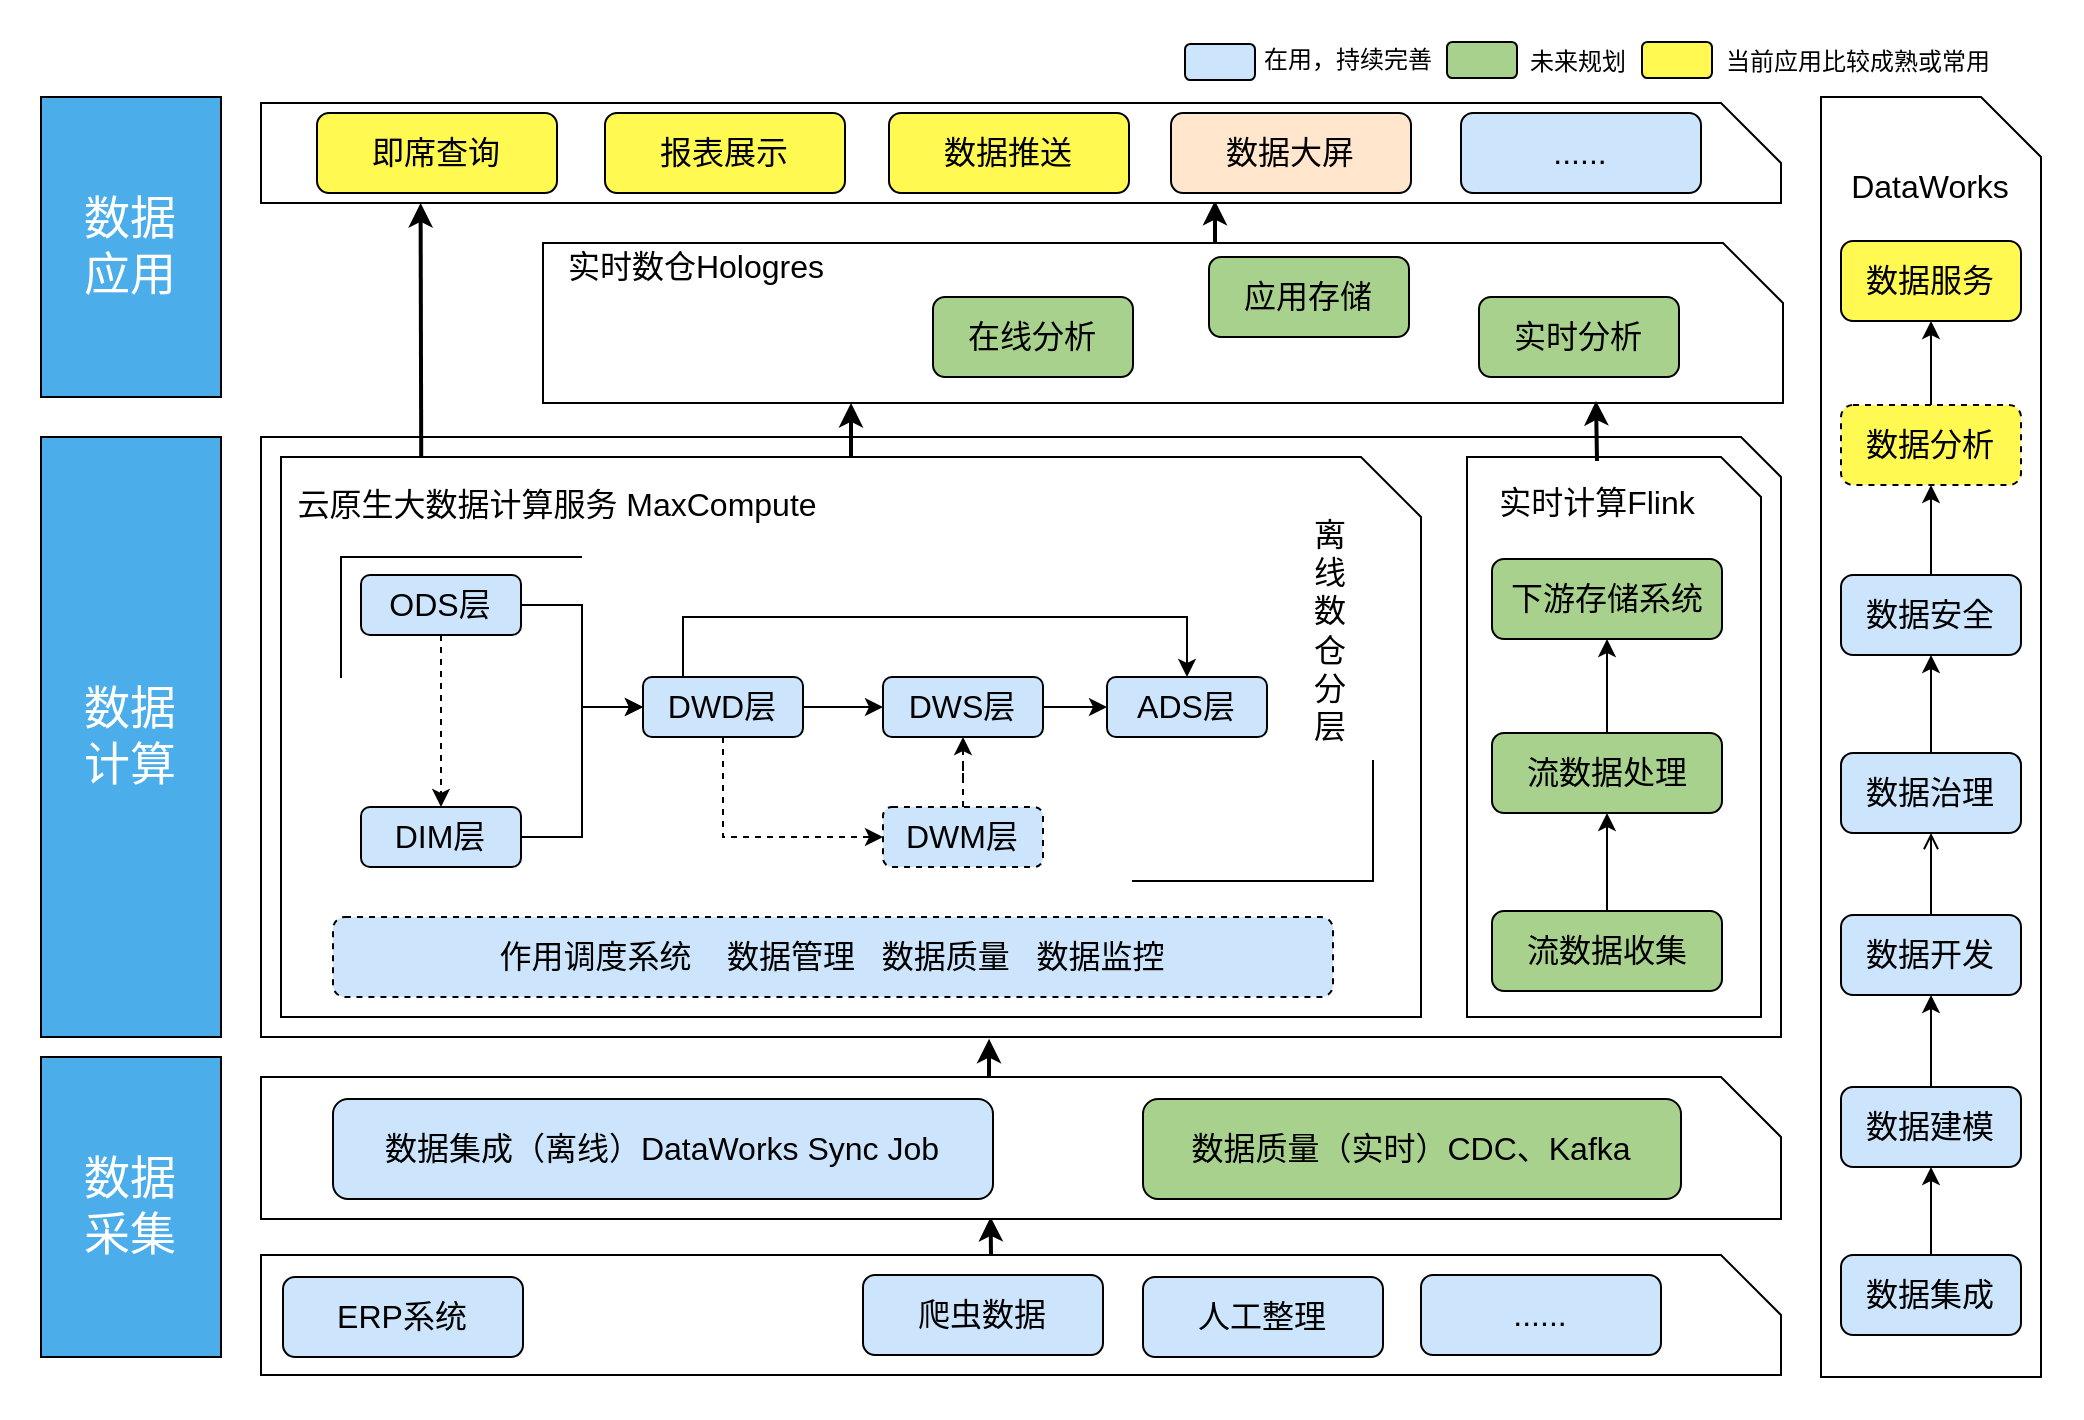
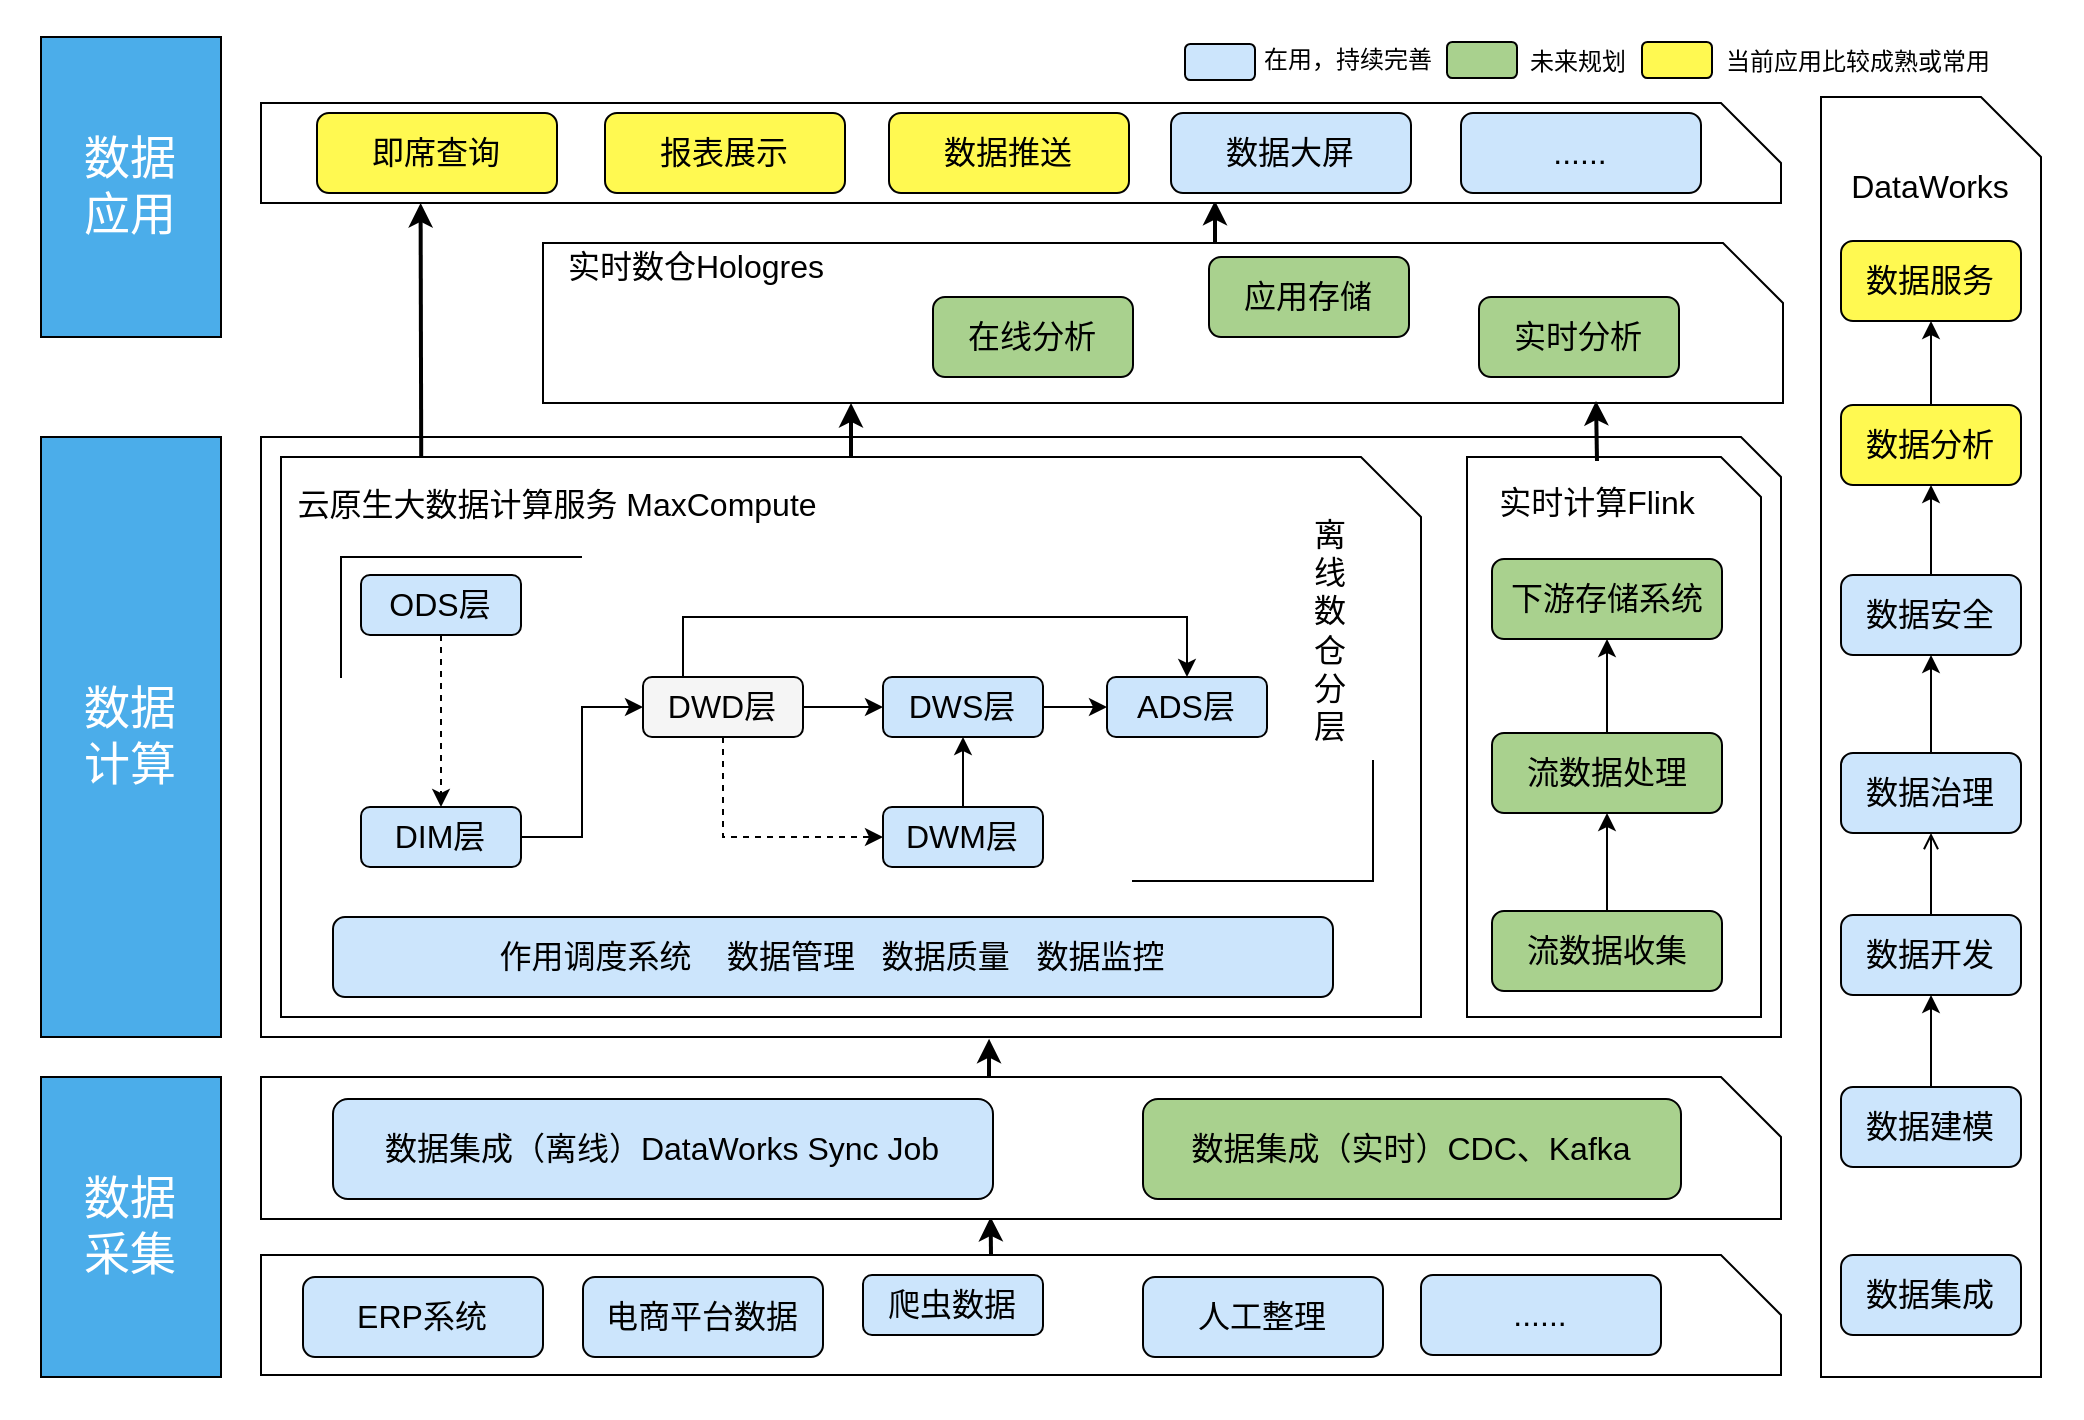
(1291, 153) -> (1291, 153)
(131, 247) -> (131, 187)
(1931, 445) -> (1931, 445)
(549, 605) -> none
(723, 707) -> (723, 707)
(963, 770) -> (963, 770)
(963, 837) -> (963, 837)
(833, 957) -> (833, 957)
(1412, 1149) -> (1412, 1149)
(131, 1207) -> (131, 1227)
(1931, 1218) -> none
(983, 1315) -> (953, 1305)
(403, 1317) -> (423, 1317)
none -> (703, 1317)
